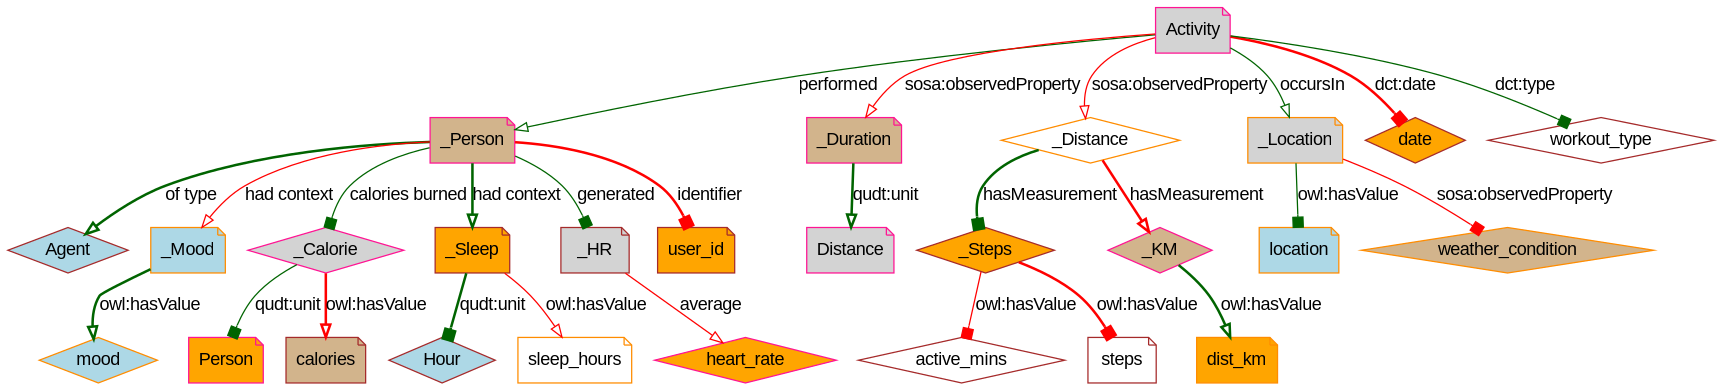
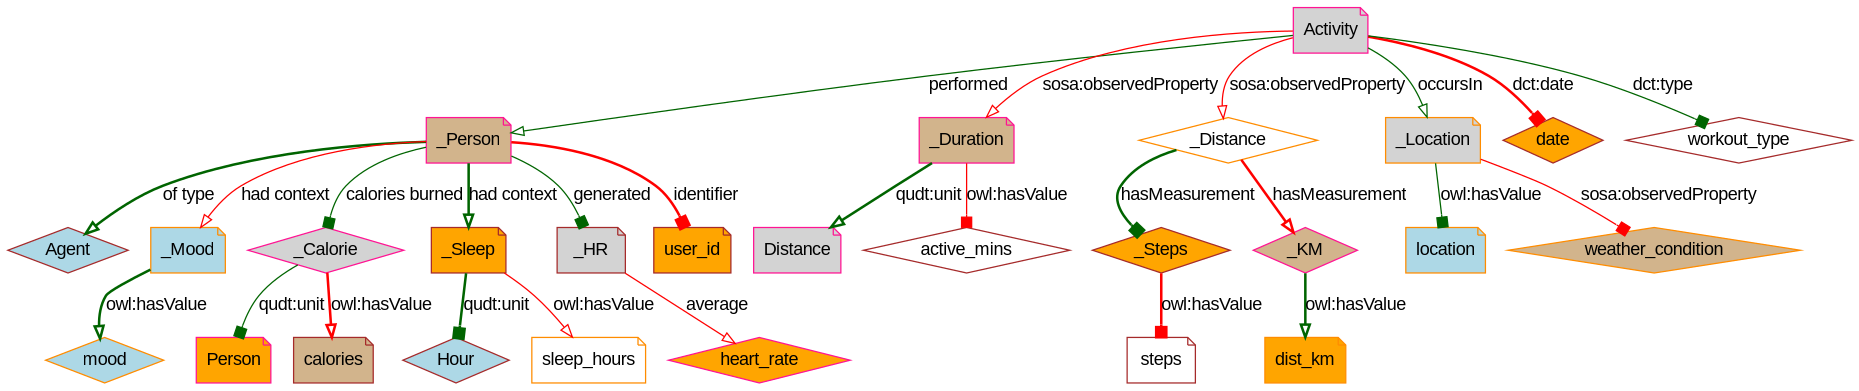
(975, 299) -> (967, 189)
